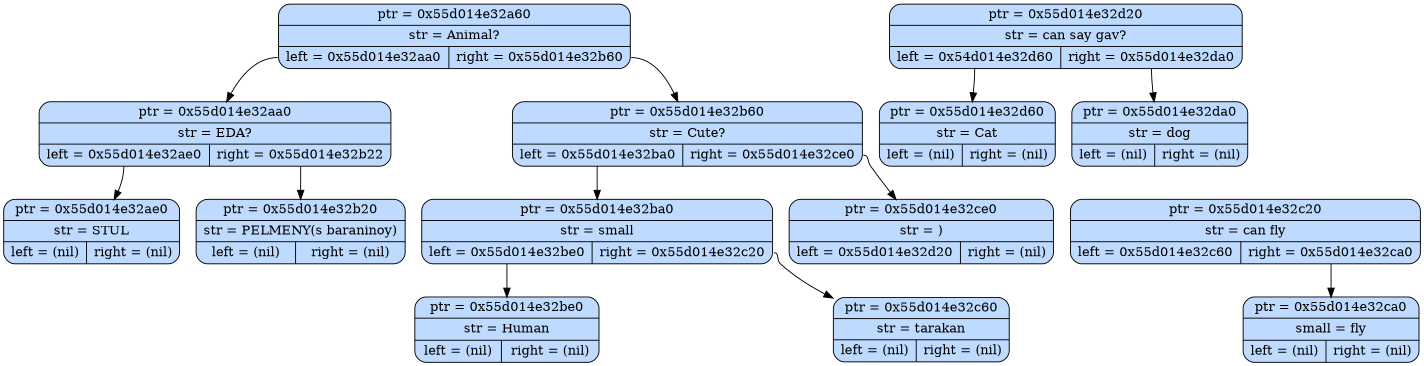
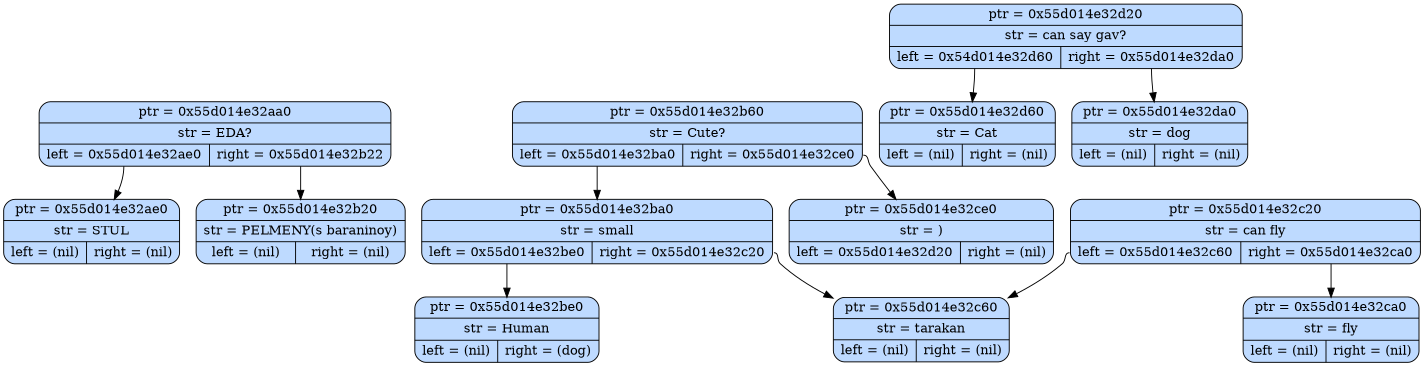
(454, 36) -> none
none -> (1046, 276)
(1331, 329) -> (1331, 329)
(550, 351) -> (548, 351)
